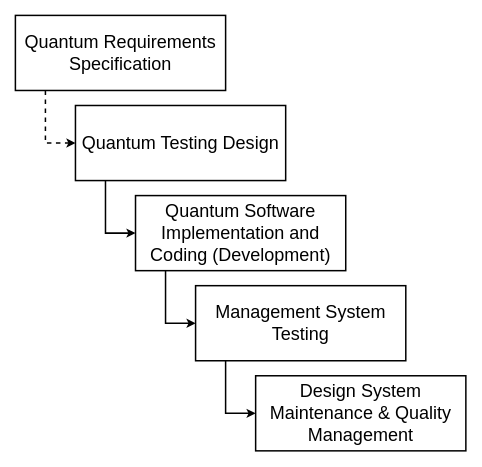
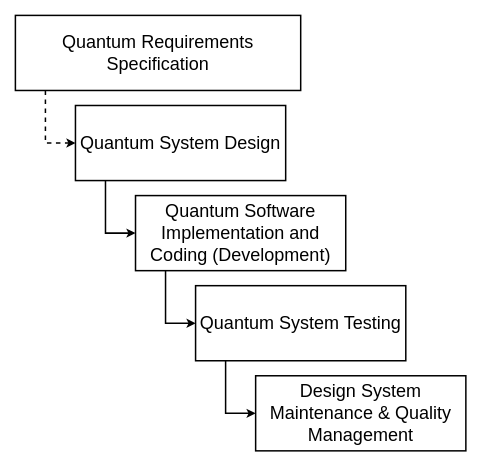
(120, 53) -> (158, 53)
(180, 143) -> (180, 143)
(300, 323) -> (300, 323)
